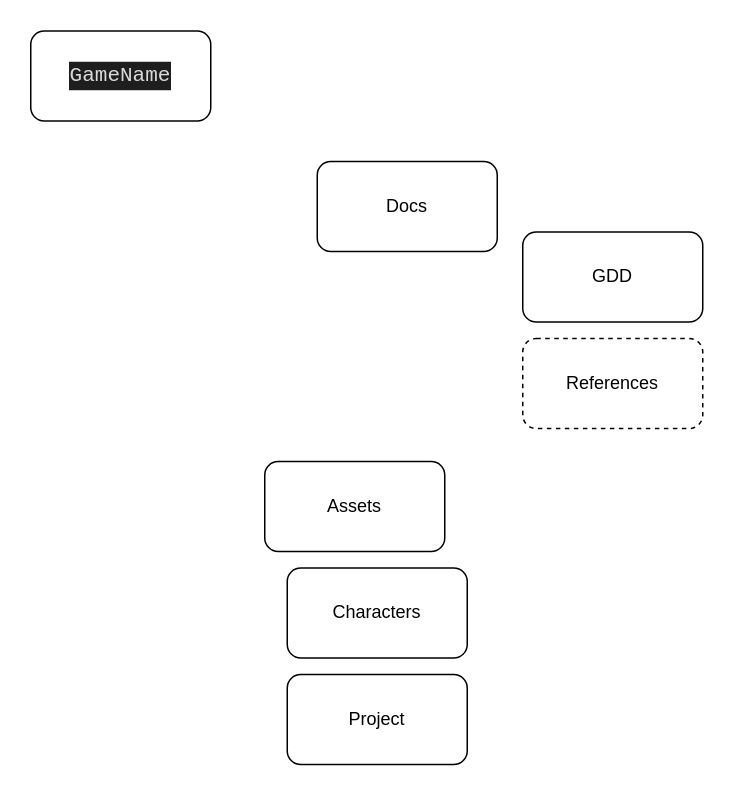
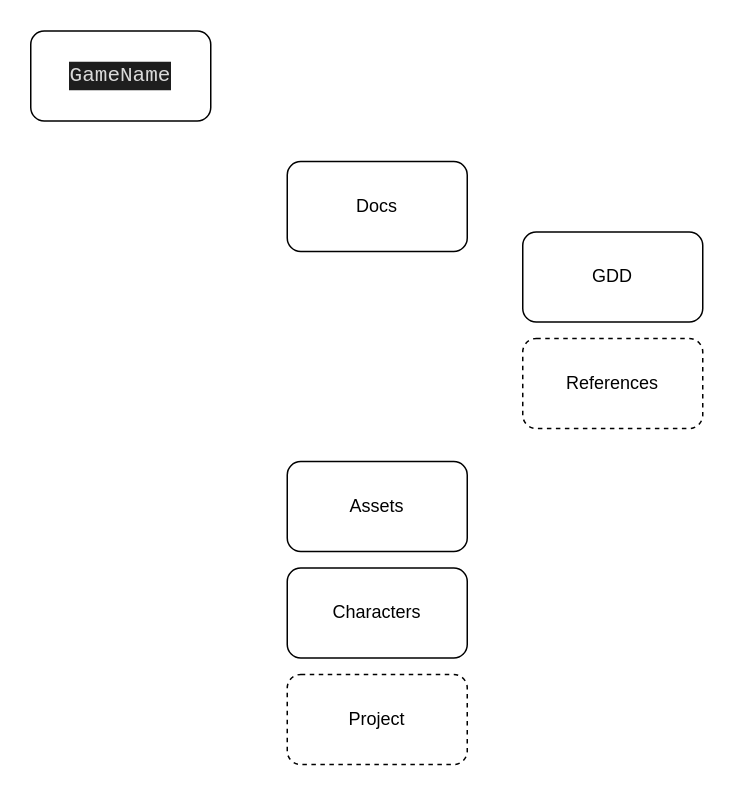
(407, 206) -> (377, 206)
(355, 506) -> (377, 506)
(377, 719) -> (377, 719)
